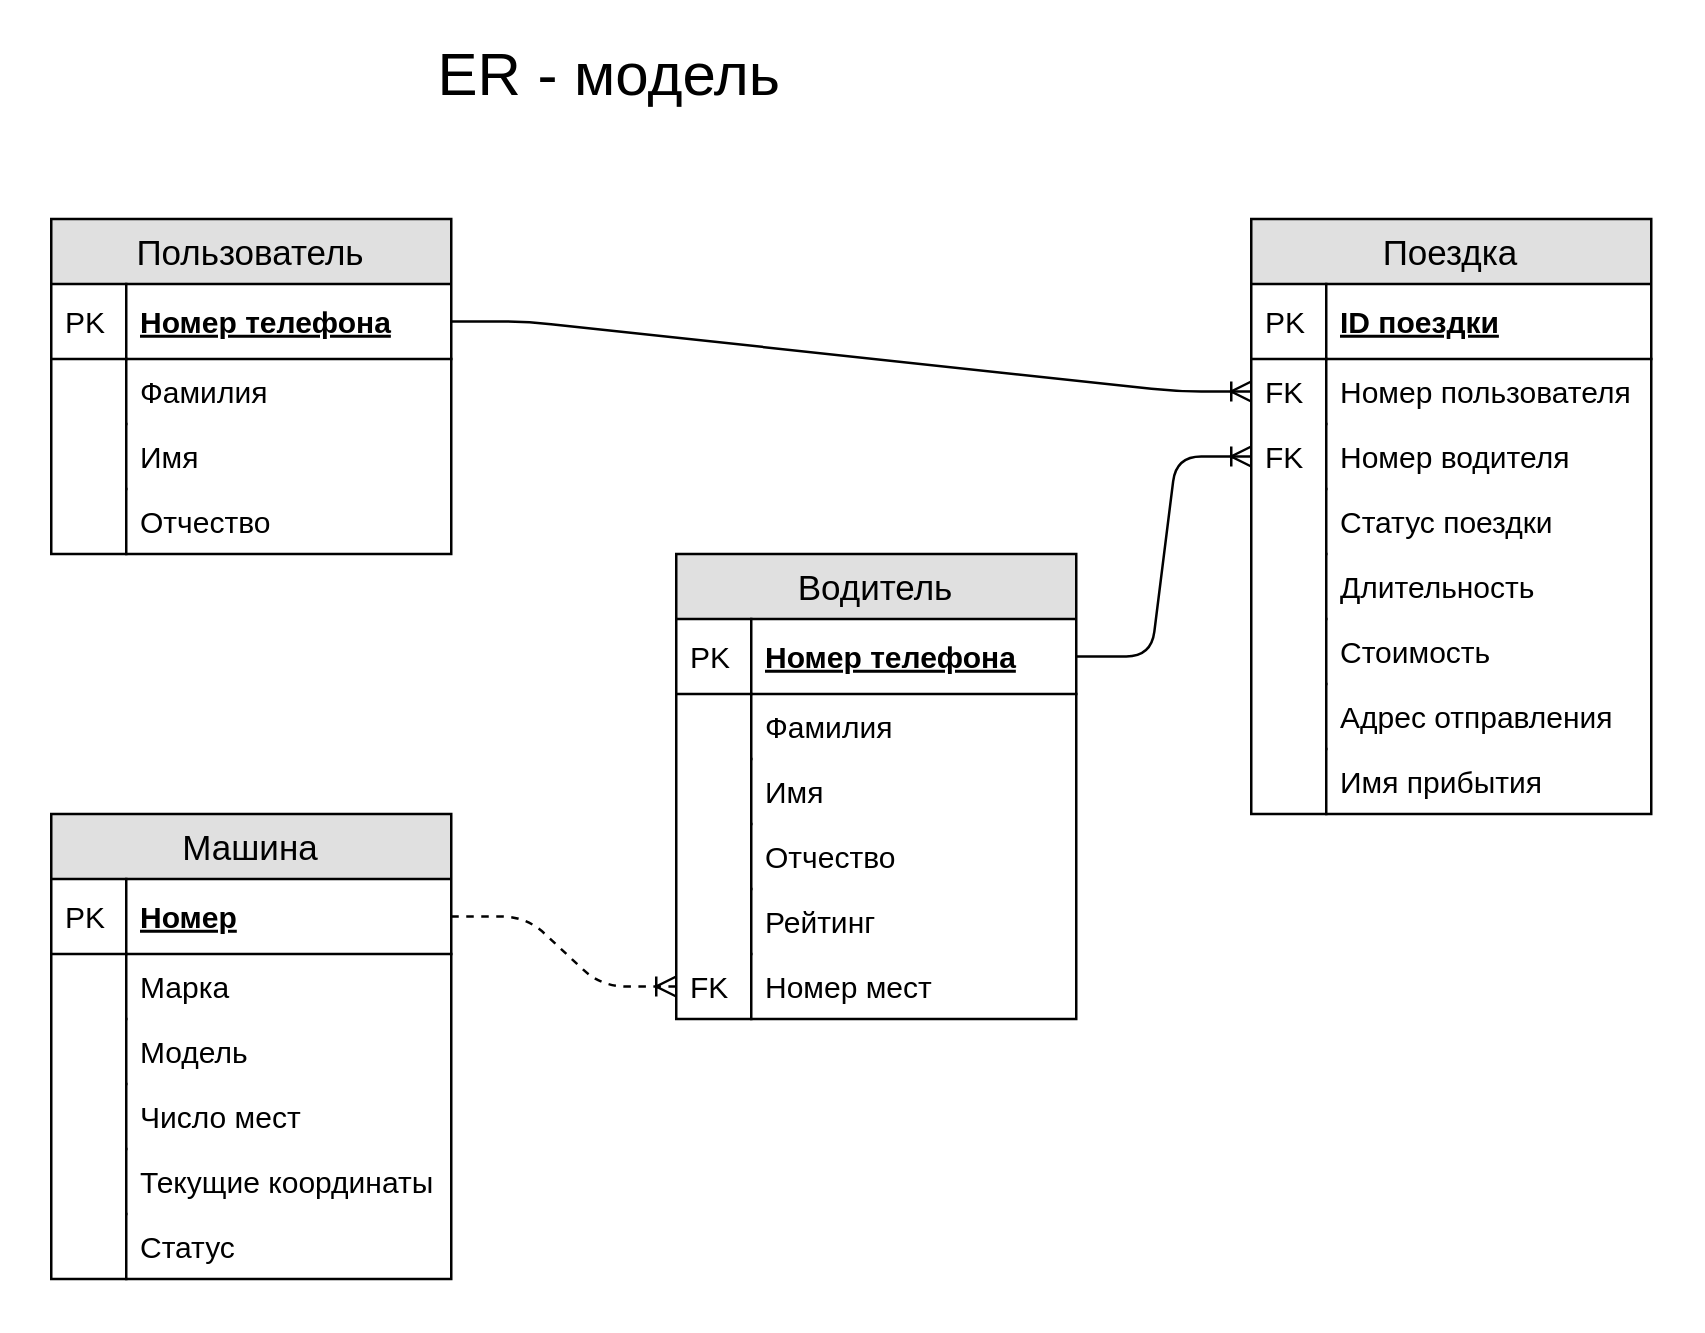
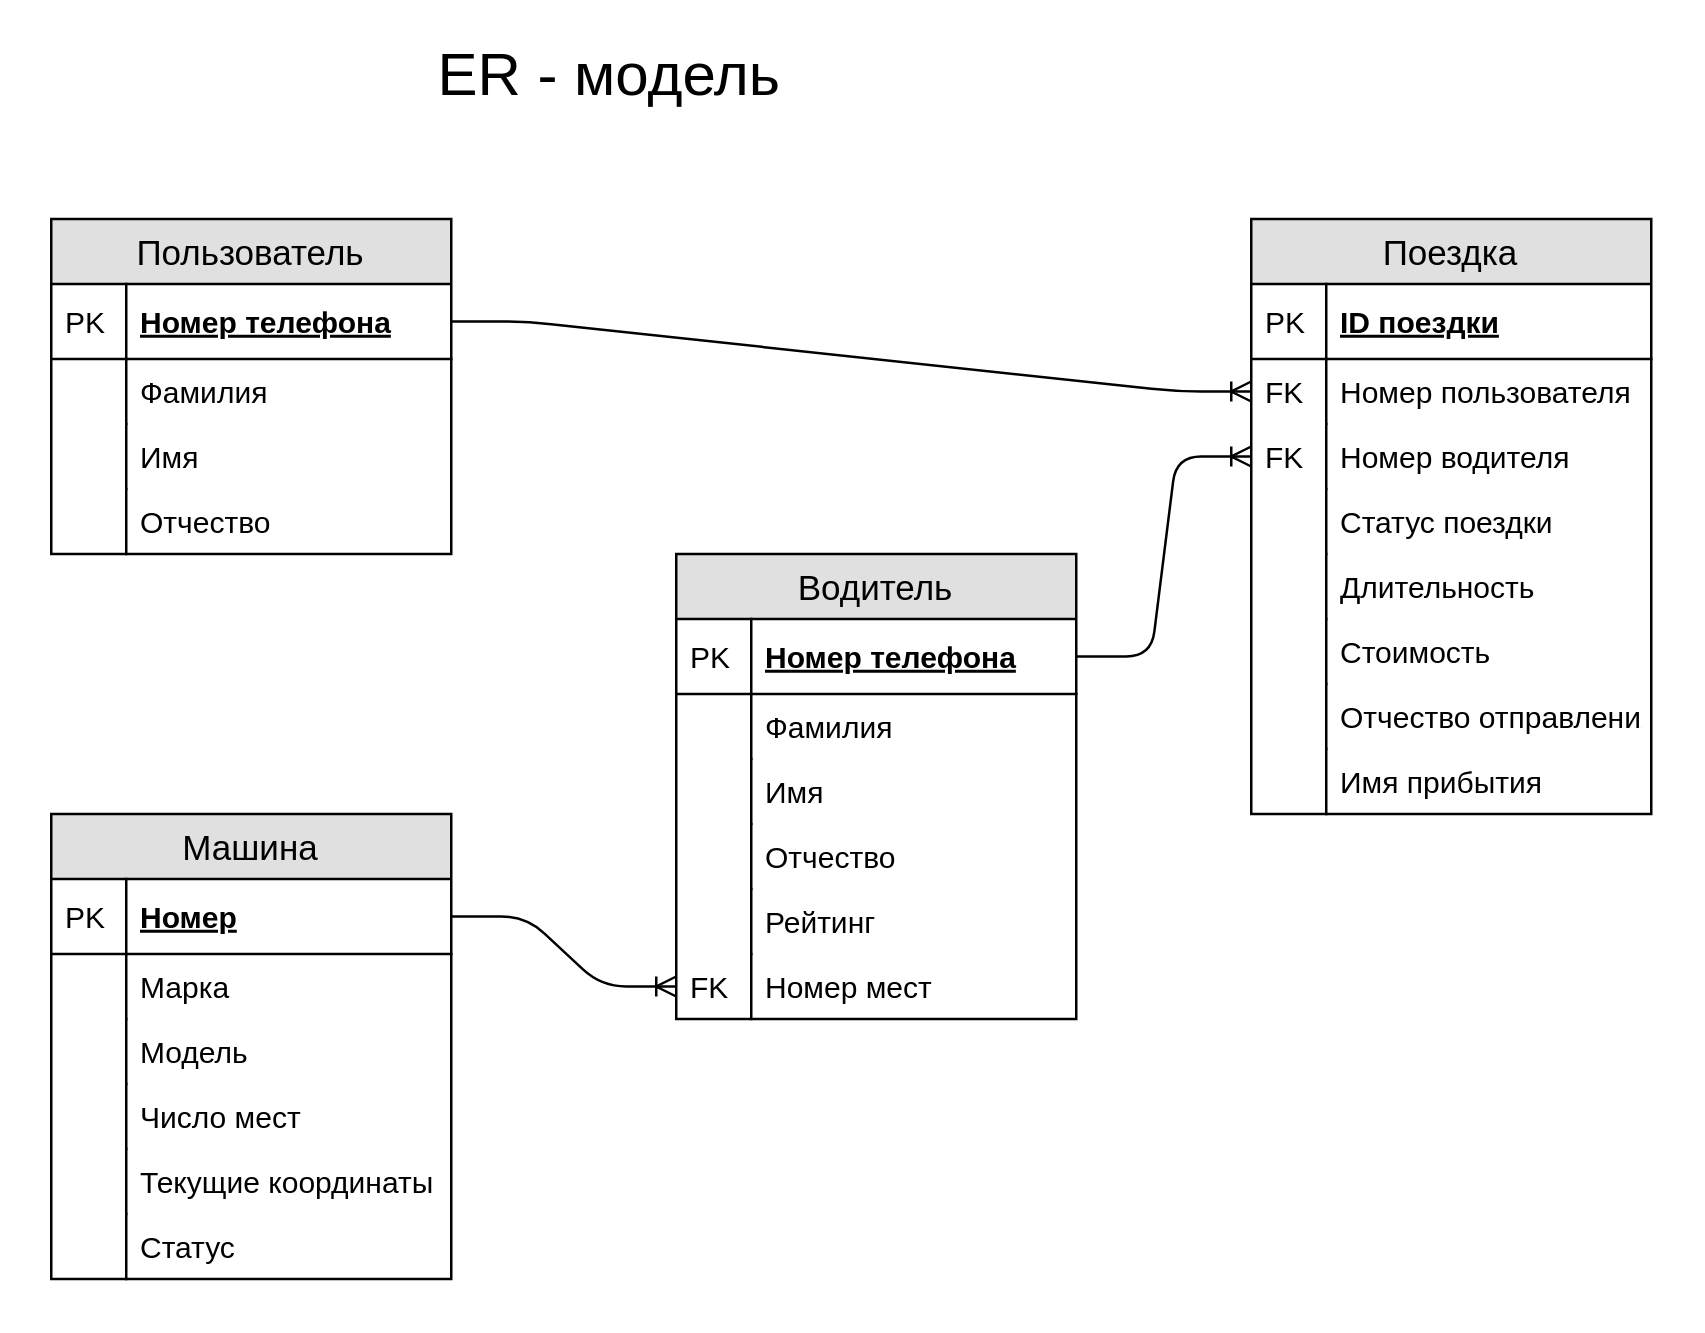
(1479, 718) -> (1504, 718)
(562, 950) -> (562, 950)
